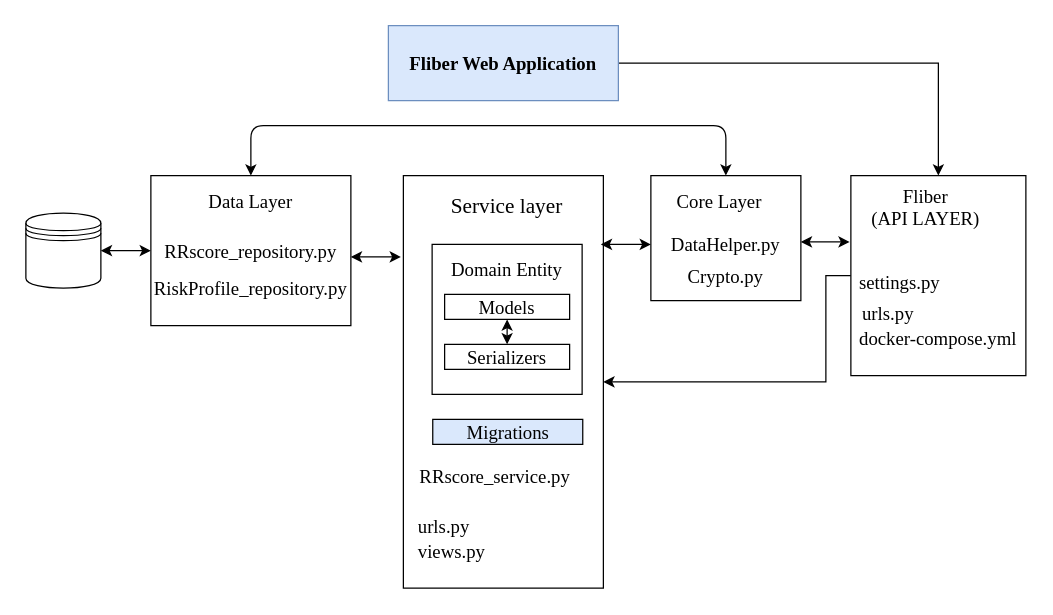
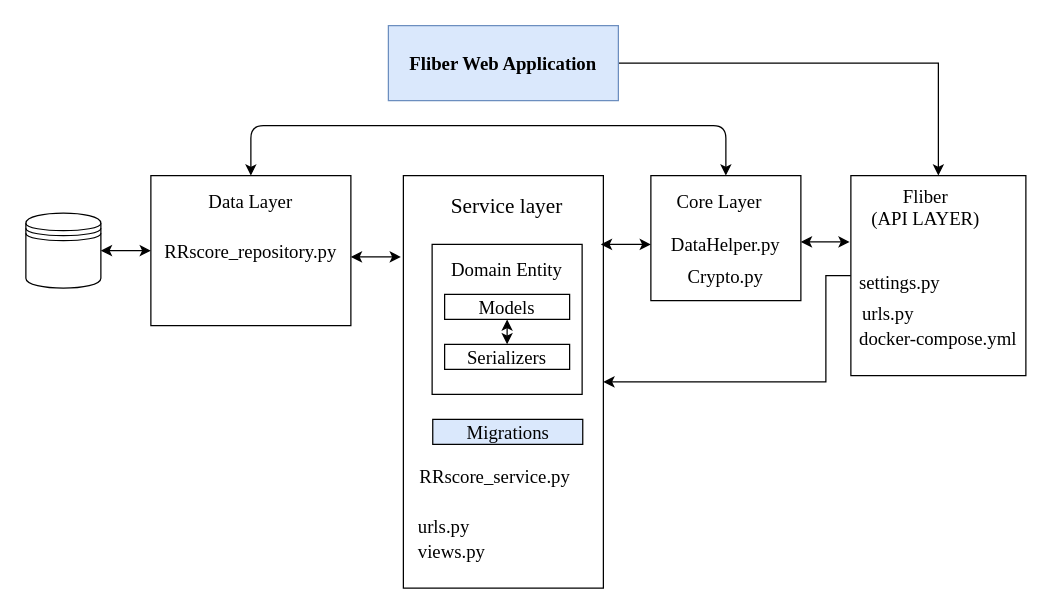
(251, 288) -> none
